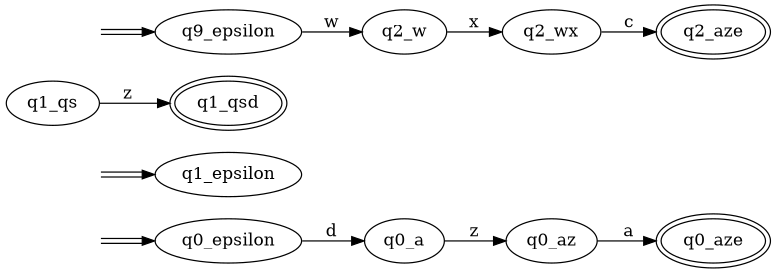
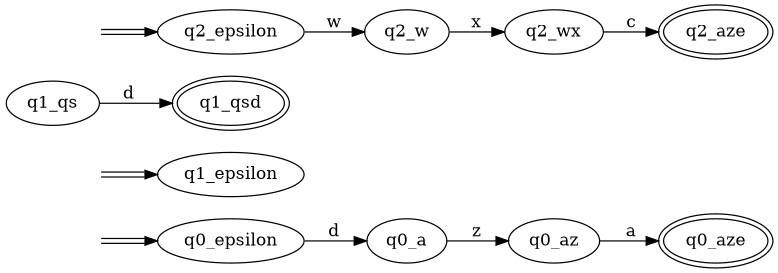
(228, 32) -> (231, 32)
(128, 94) -> (129, 94)
